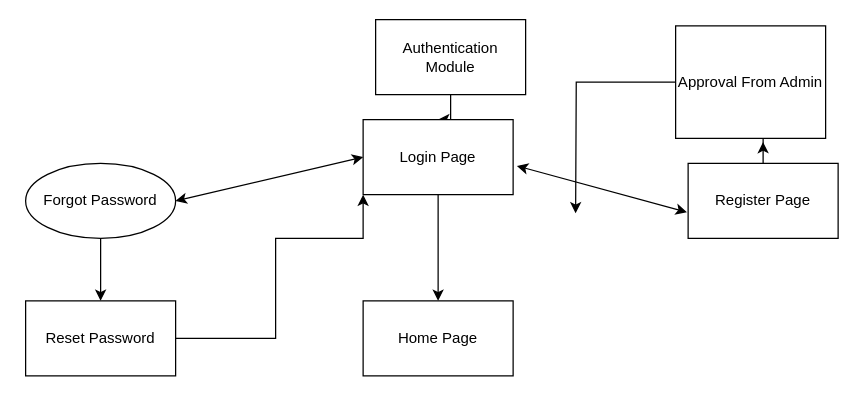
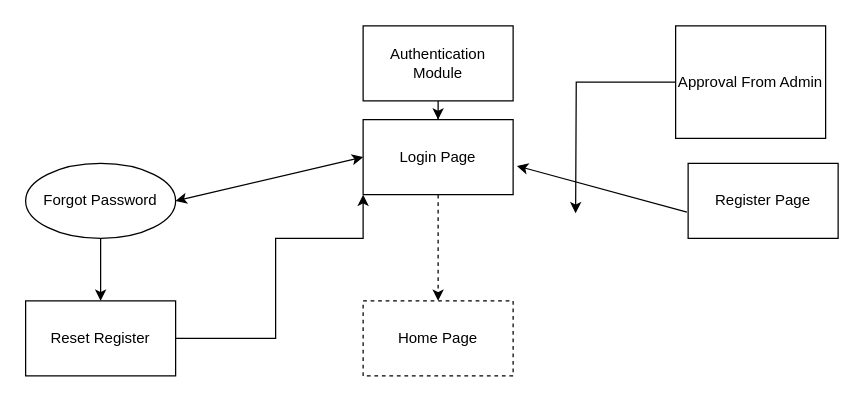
(451, 57) -> (438, 63)
(763, 144) -> none
(677, 209) -> (680, 210)
(438, 245) -> (438, 245)
(101, 338) -> (101, 338)
(438, 338) -> (438, 338)
